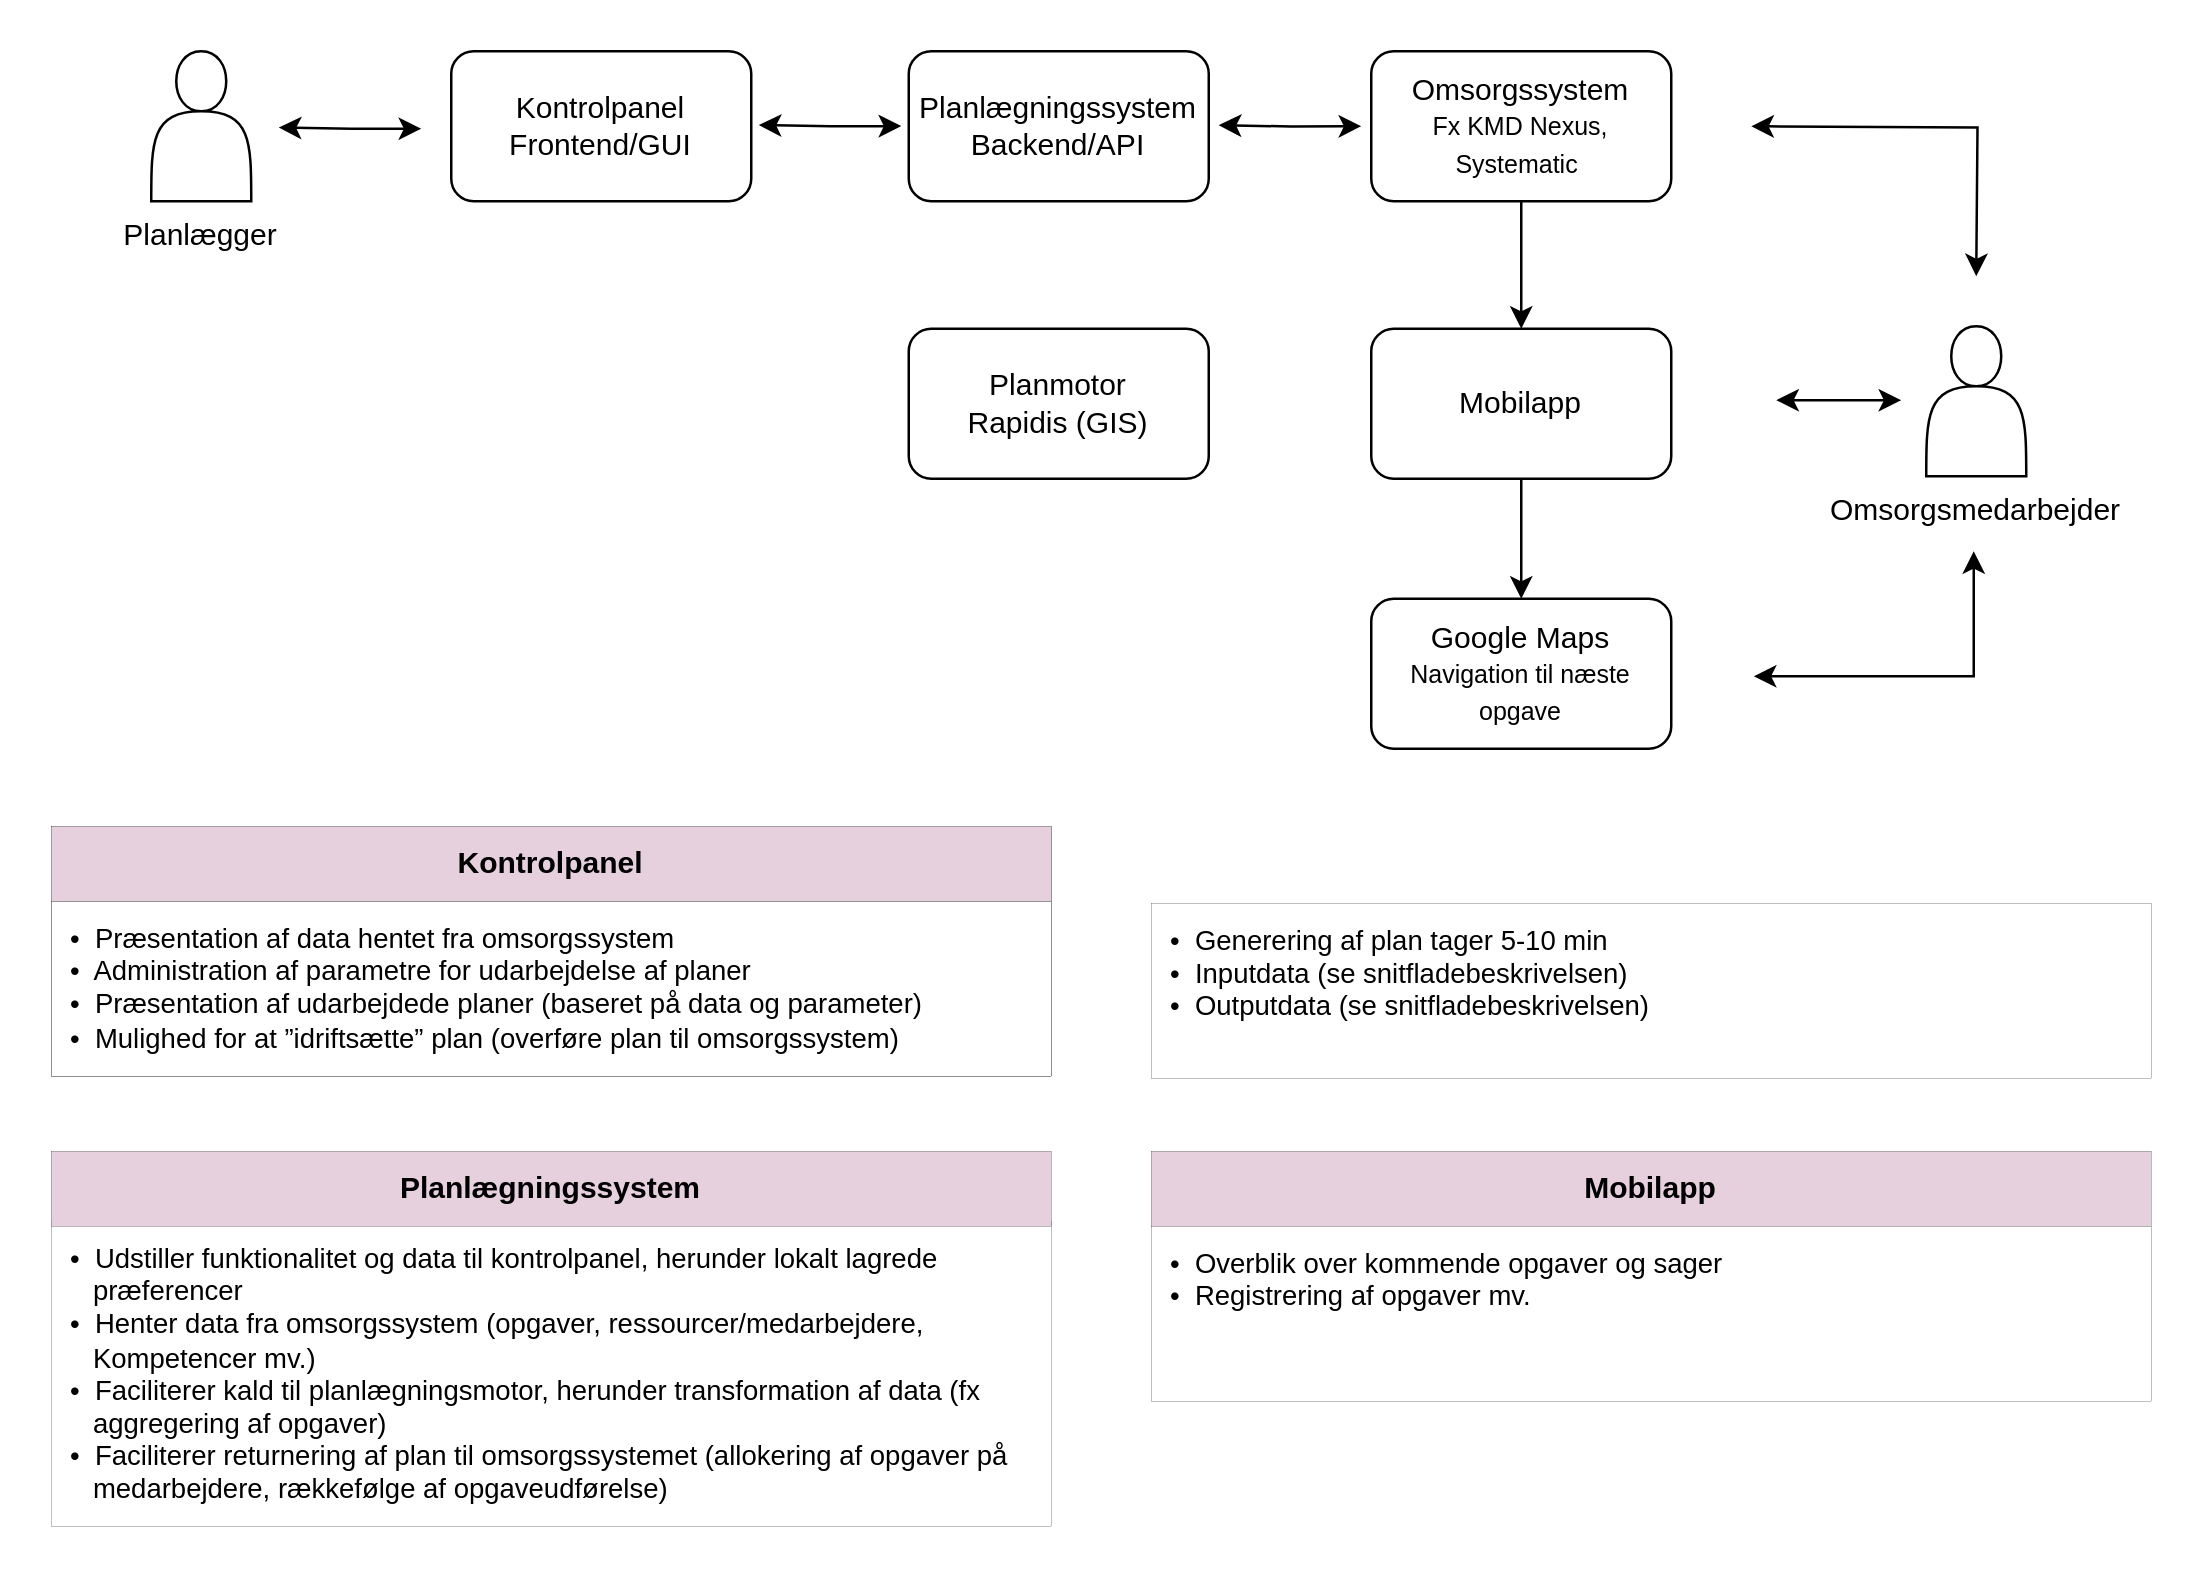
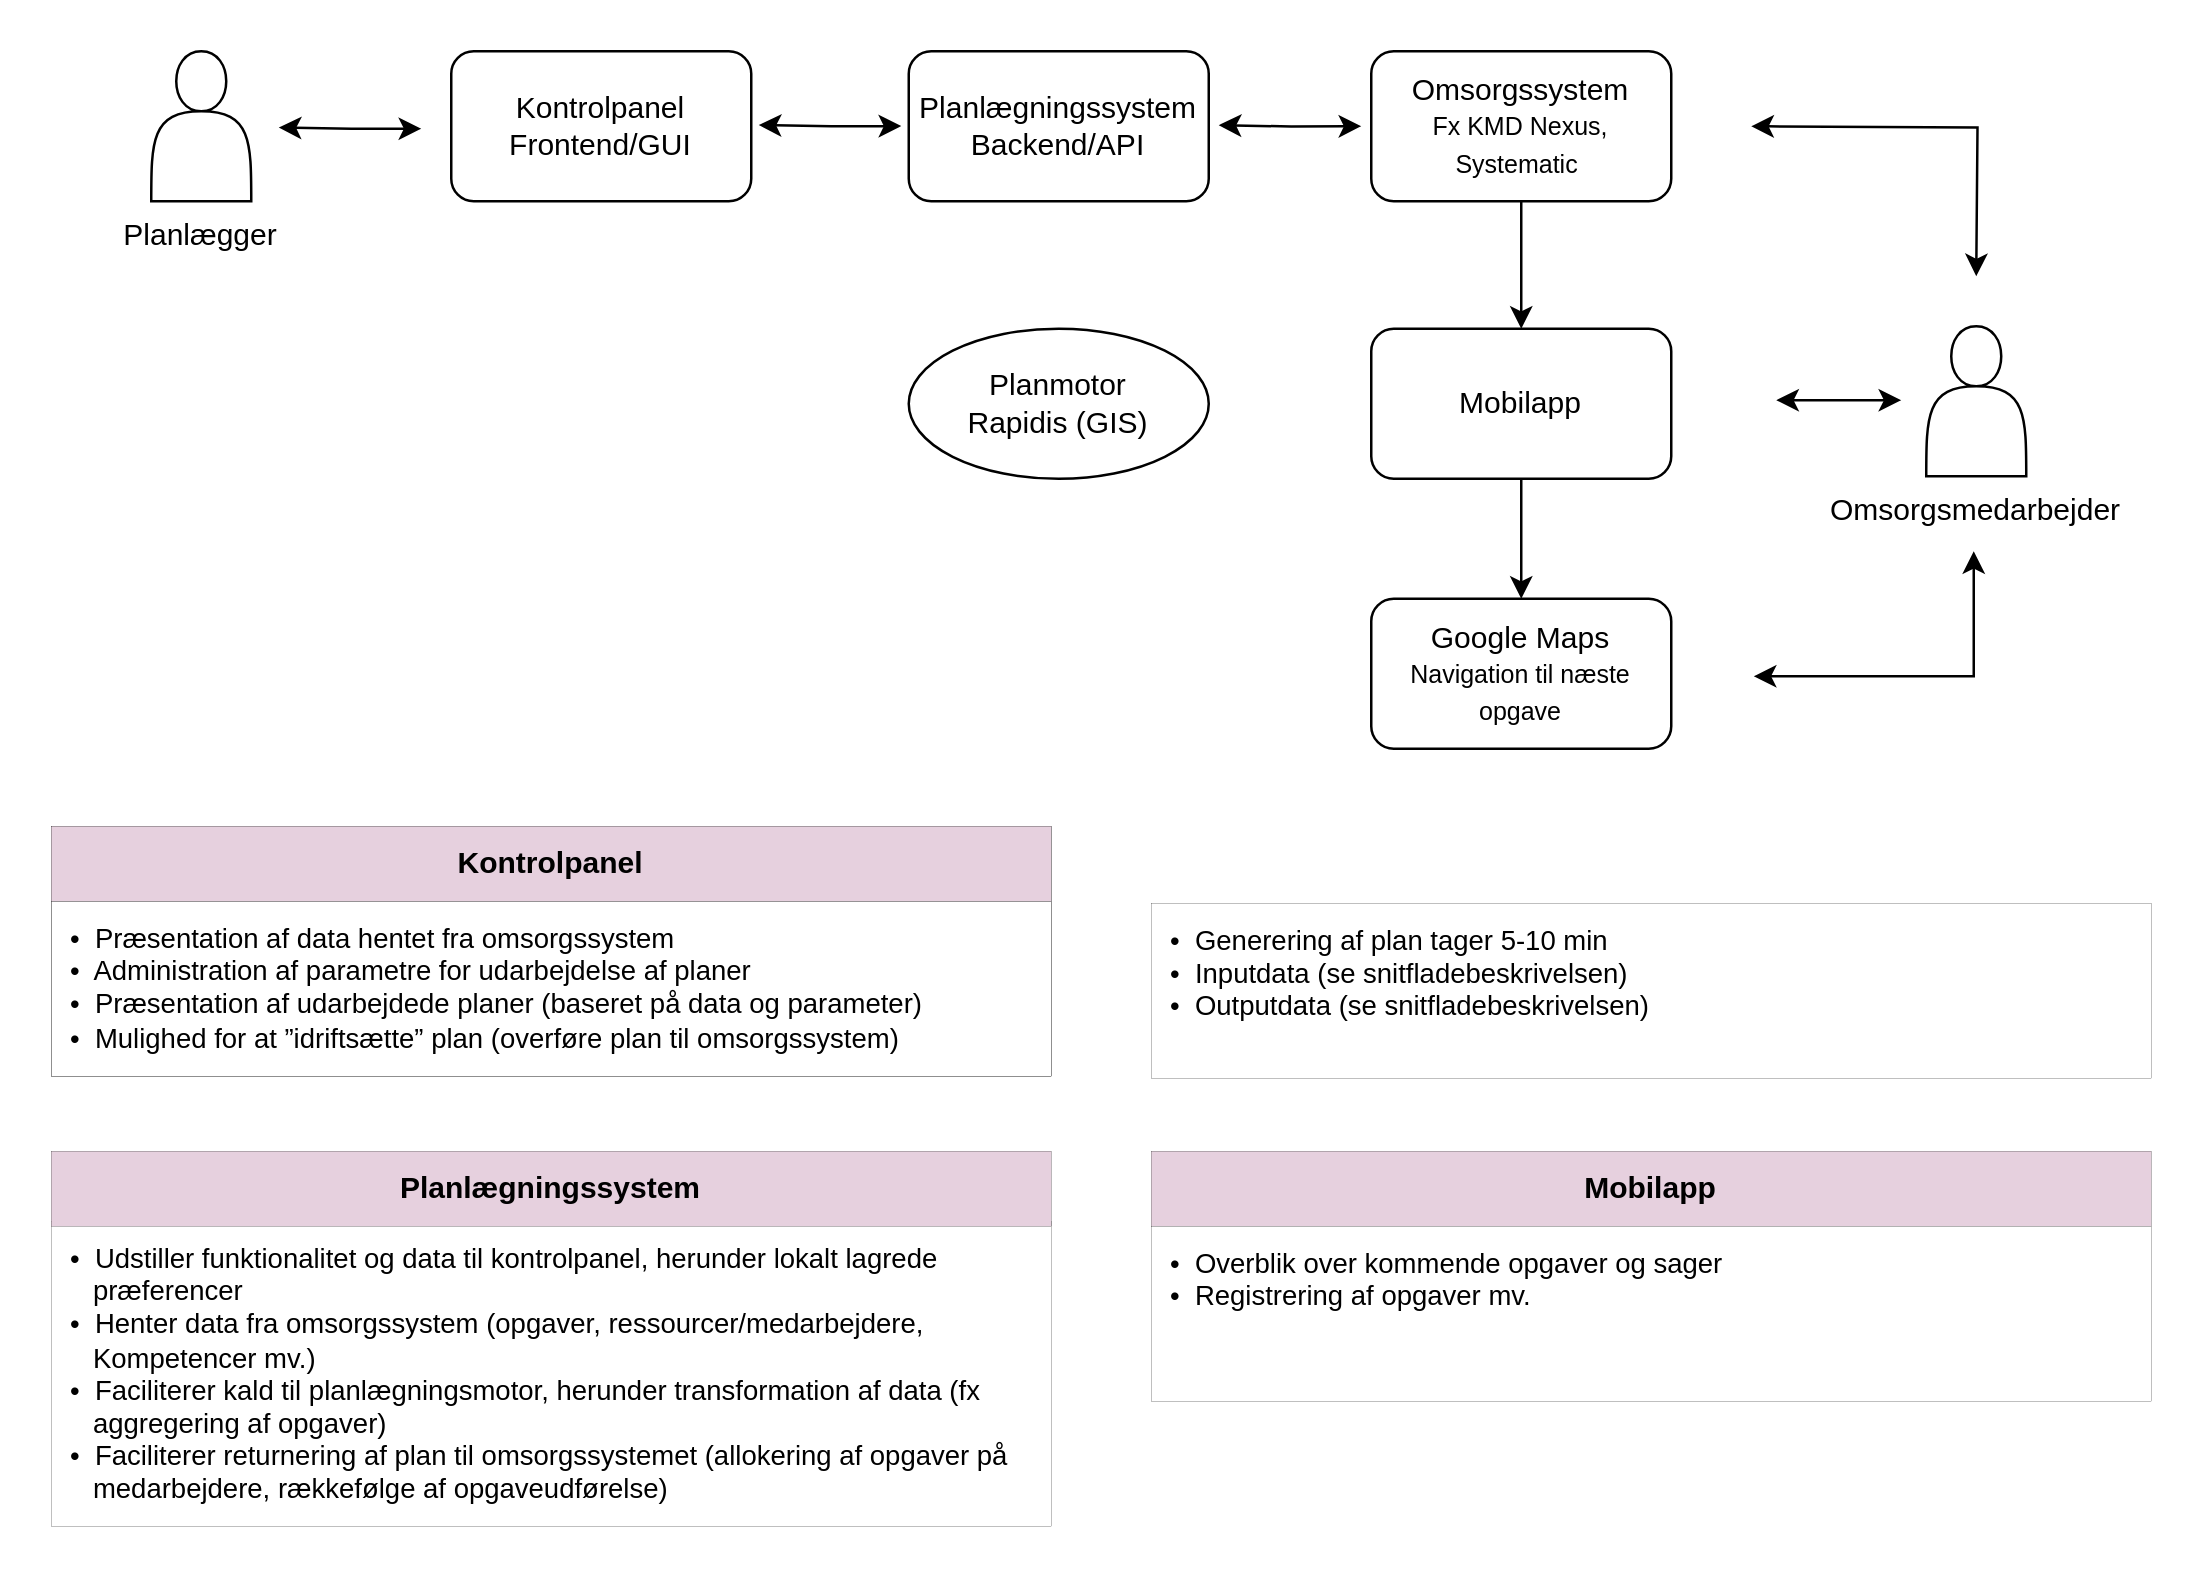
(1059, 404) -> (1059, 404)
